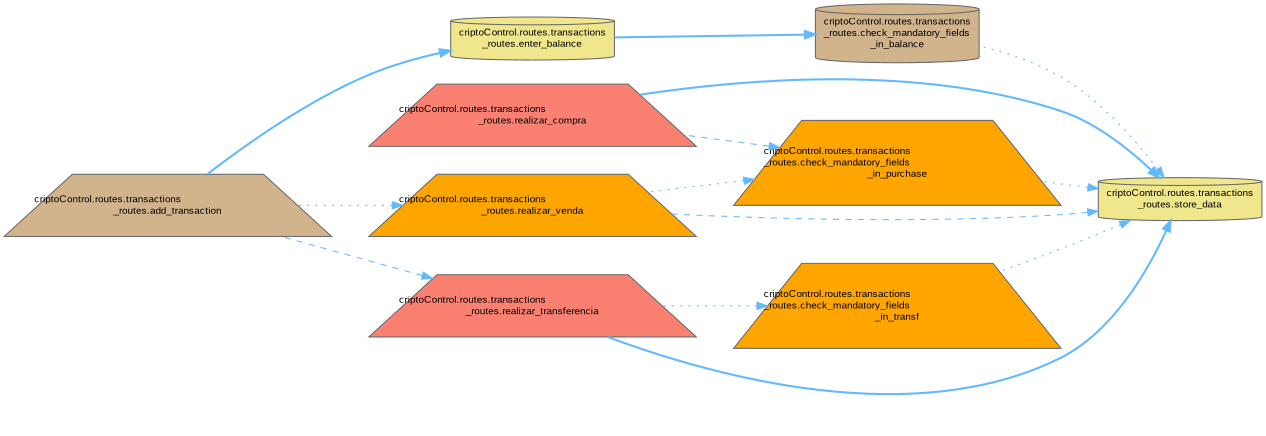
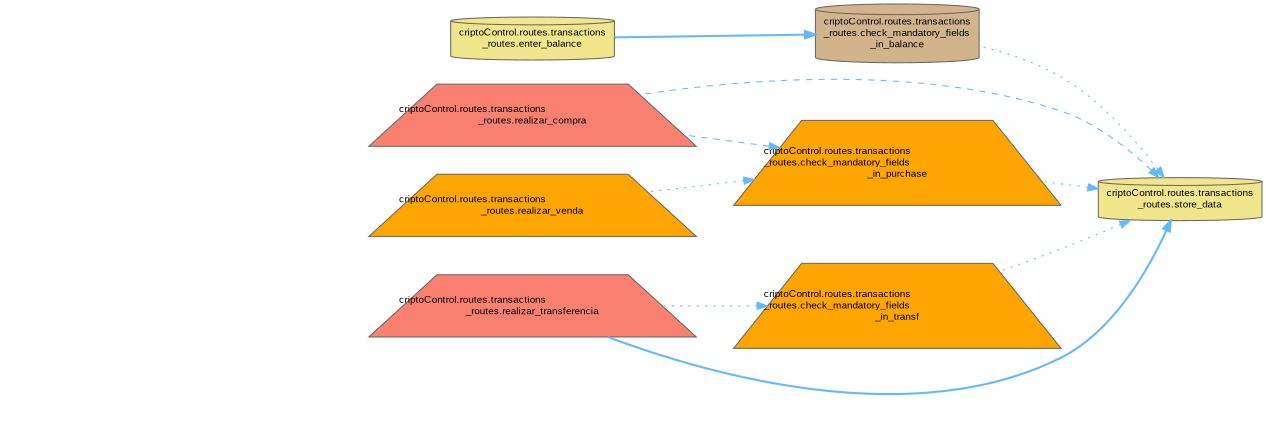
(906, 82) -> (906, 82)
(168, 205) -> none
(880, 220) -> none
